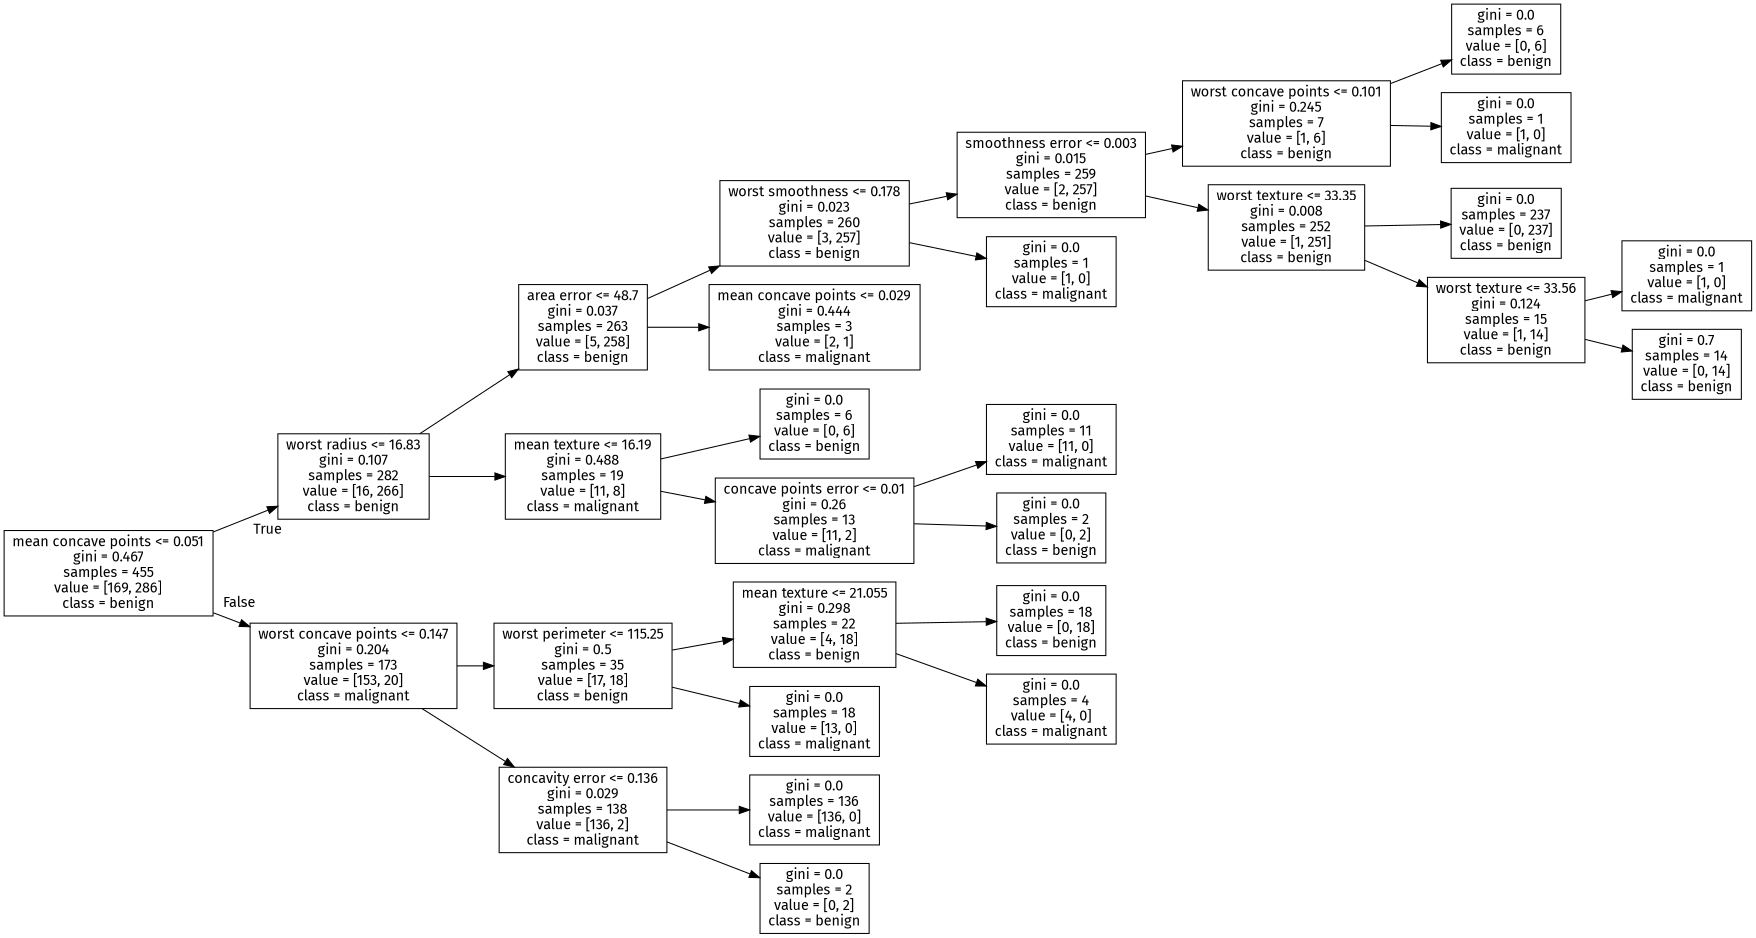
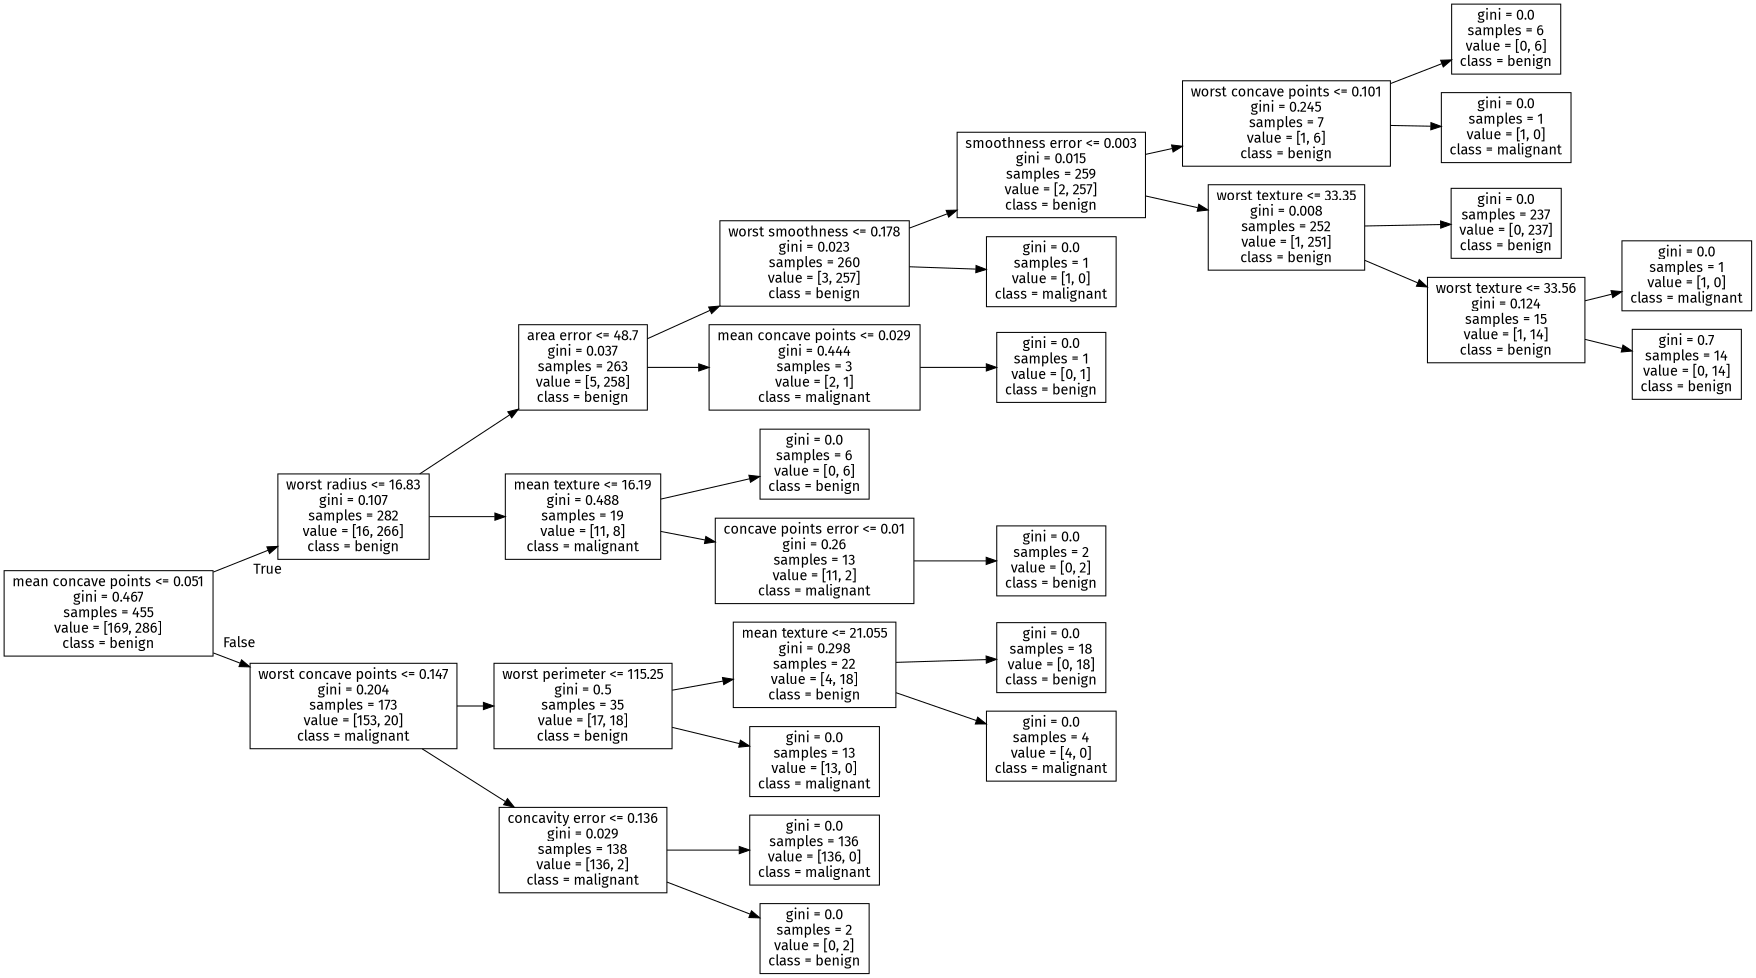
none -> (1051, 367)
(1051, 439) -> none
(815, 721) -> (815, 762)
